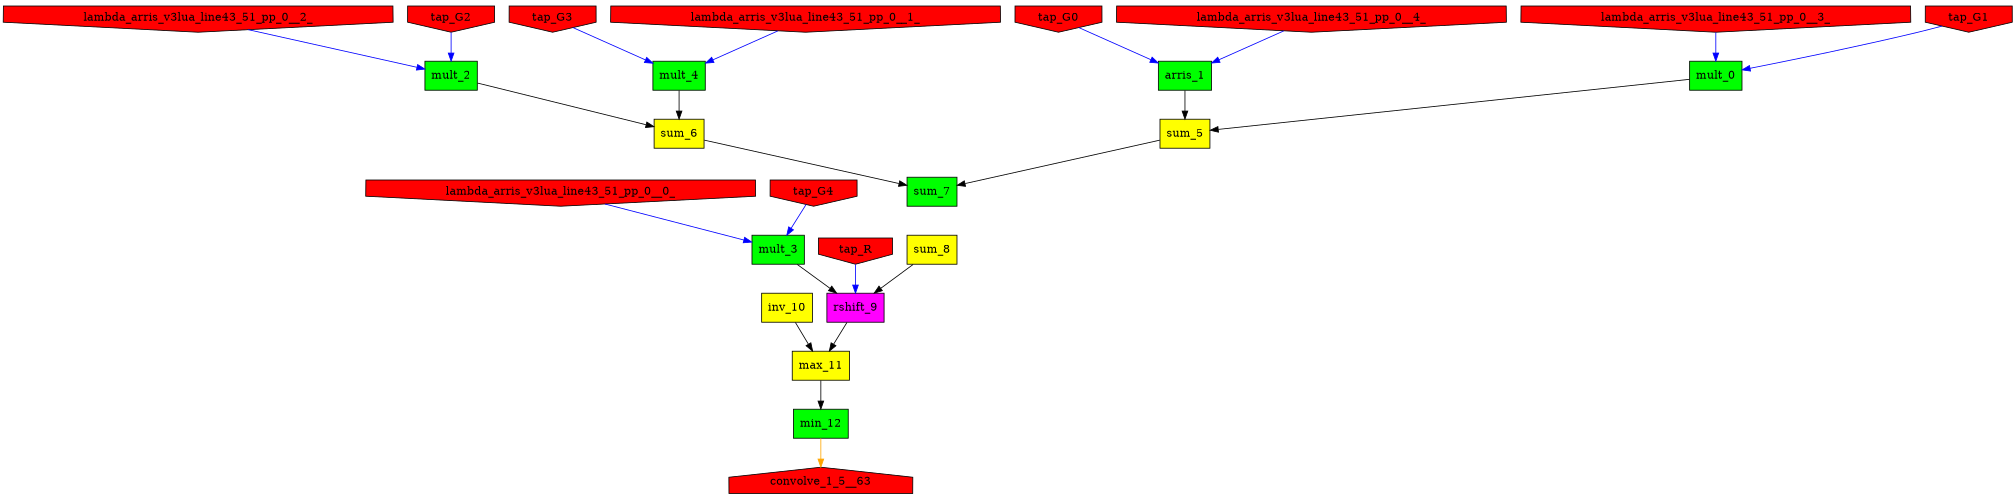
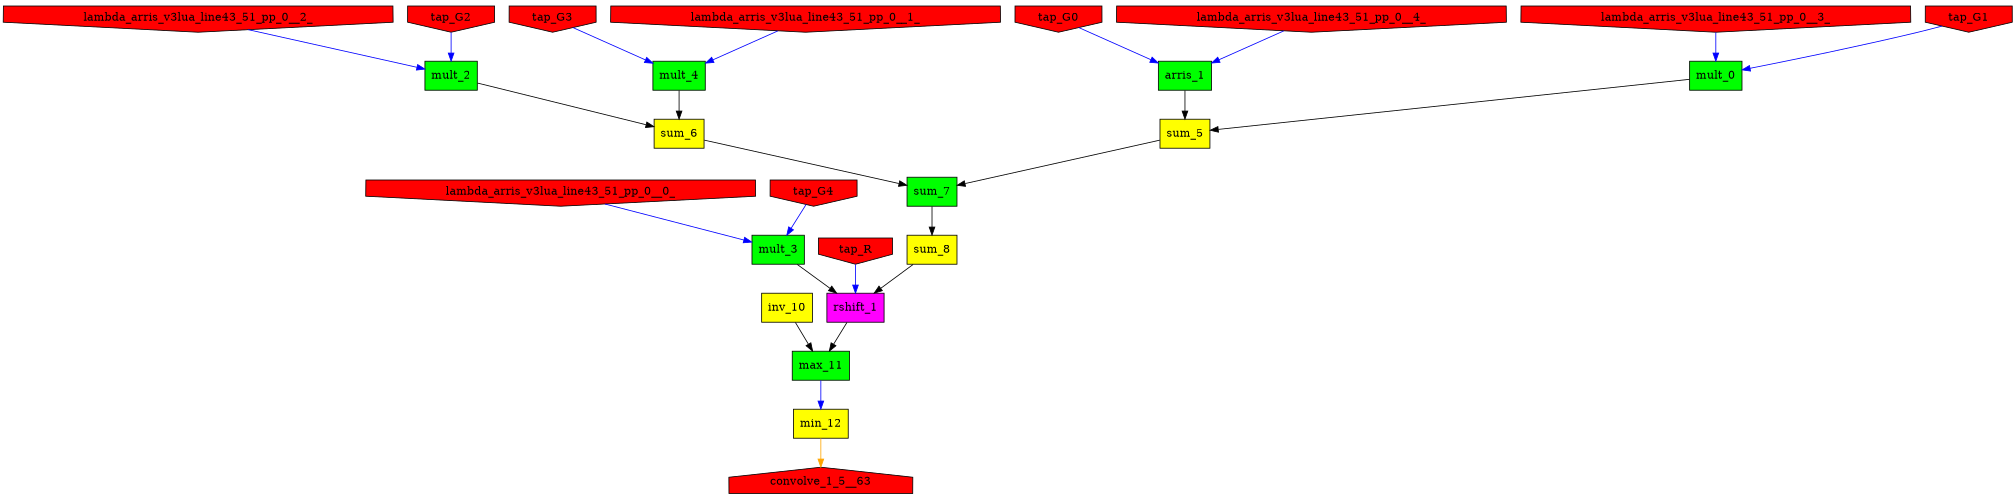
none -> (932, 217)
(856, 308) -> (856, 308)
(821, 366) -> (821, 366)
(821, 391) -> (821, 391)
(821, 424) -> (821, 424)
